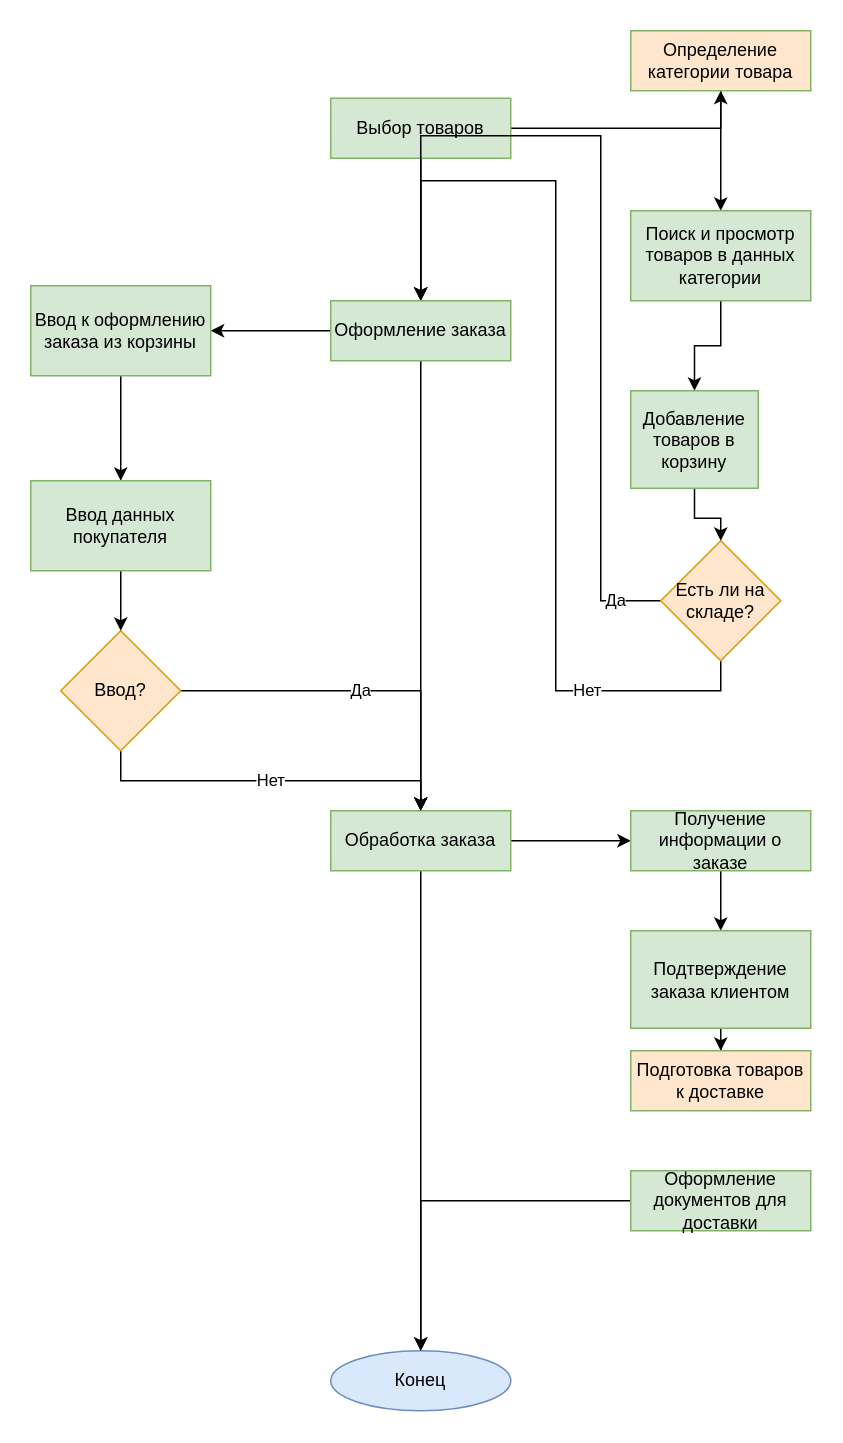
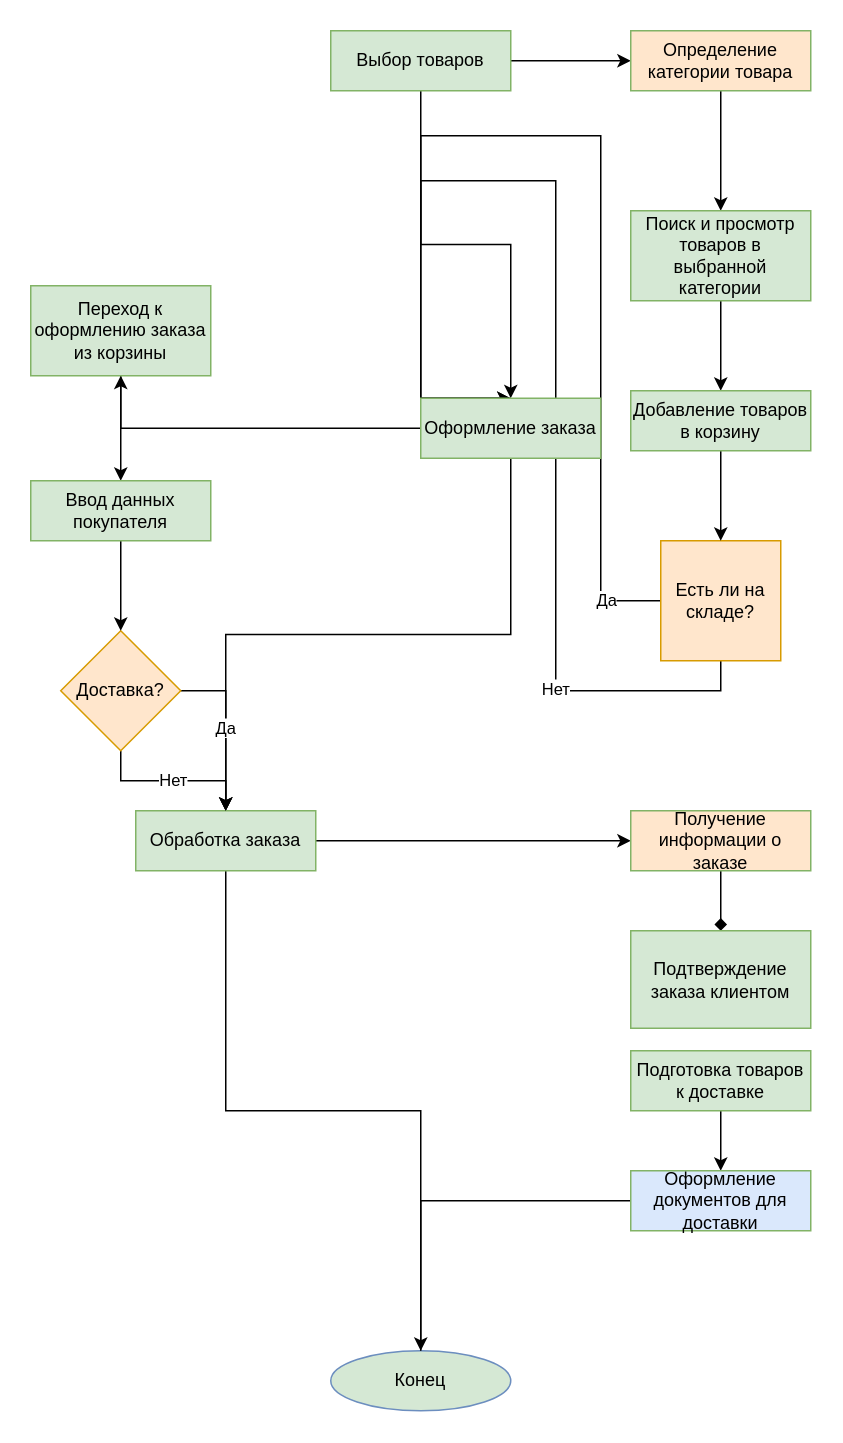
(421, 128) -> (421, 61)
(721, 256) -> (721, 256)
(121, 331) -> (121, 331)
(421, 331) -> (511, 428)
(695, 440) -> (721, 421)
(121, 526) -> (121, 511)
(721, 601) -> (721, 601)
(121, 691) -> (121, 691)
(421, 841) -> (226, 841)
(721, 841) -> (721, 841)
(721, 919) -> (721, 918)
(721, 1039) -> none
(721, 1081) -> (721, 1081)
none -> (721, 1136)
(631, 1201) -> (421, 1347)
(721, 1201) -> (721, 1201)
(421, 1381) -> (421, 1381)
